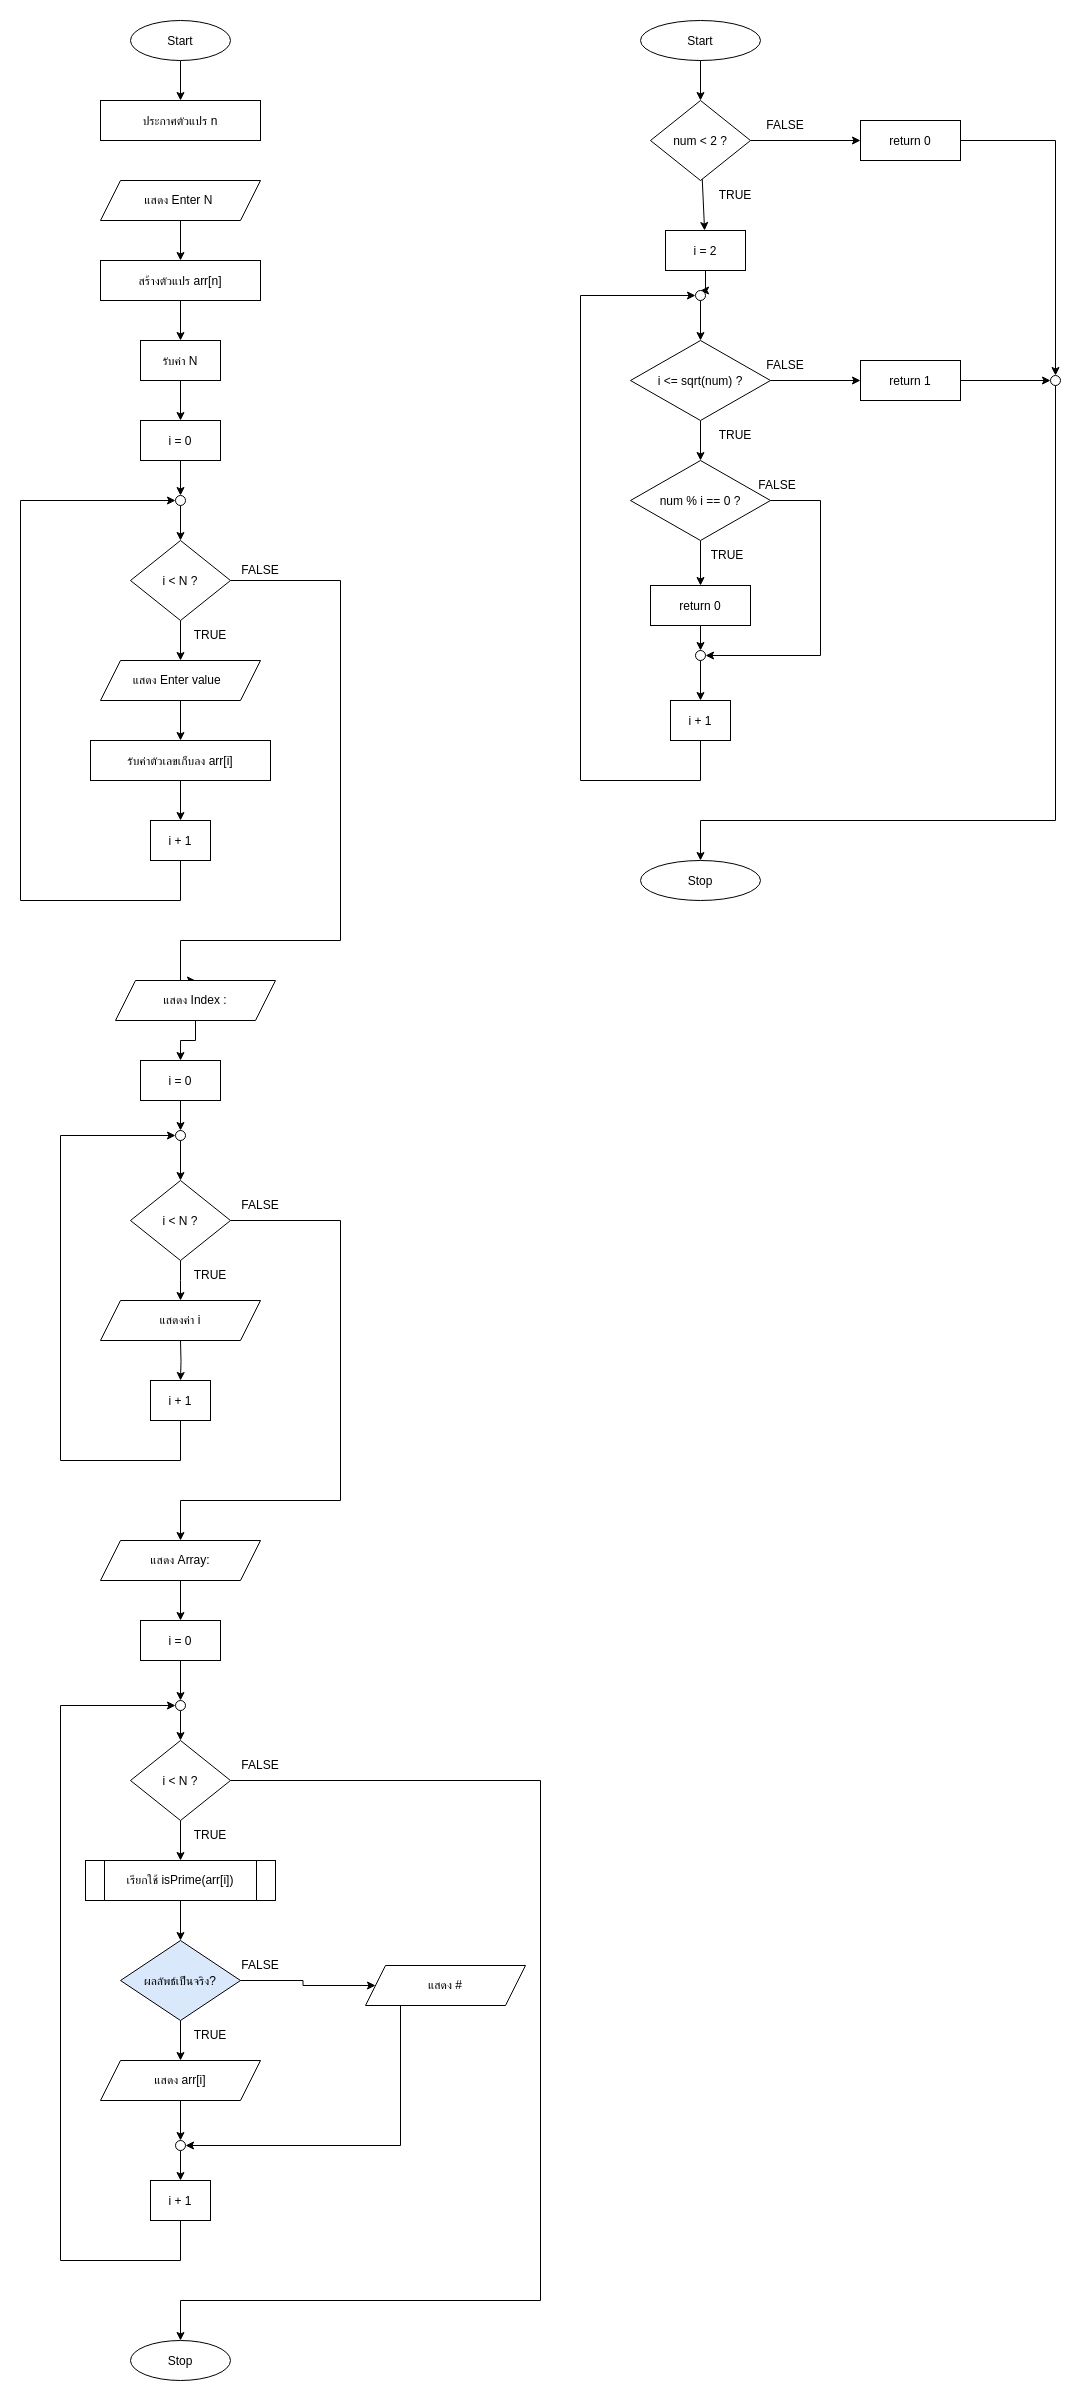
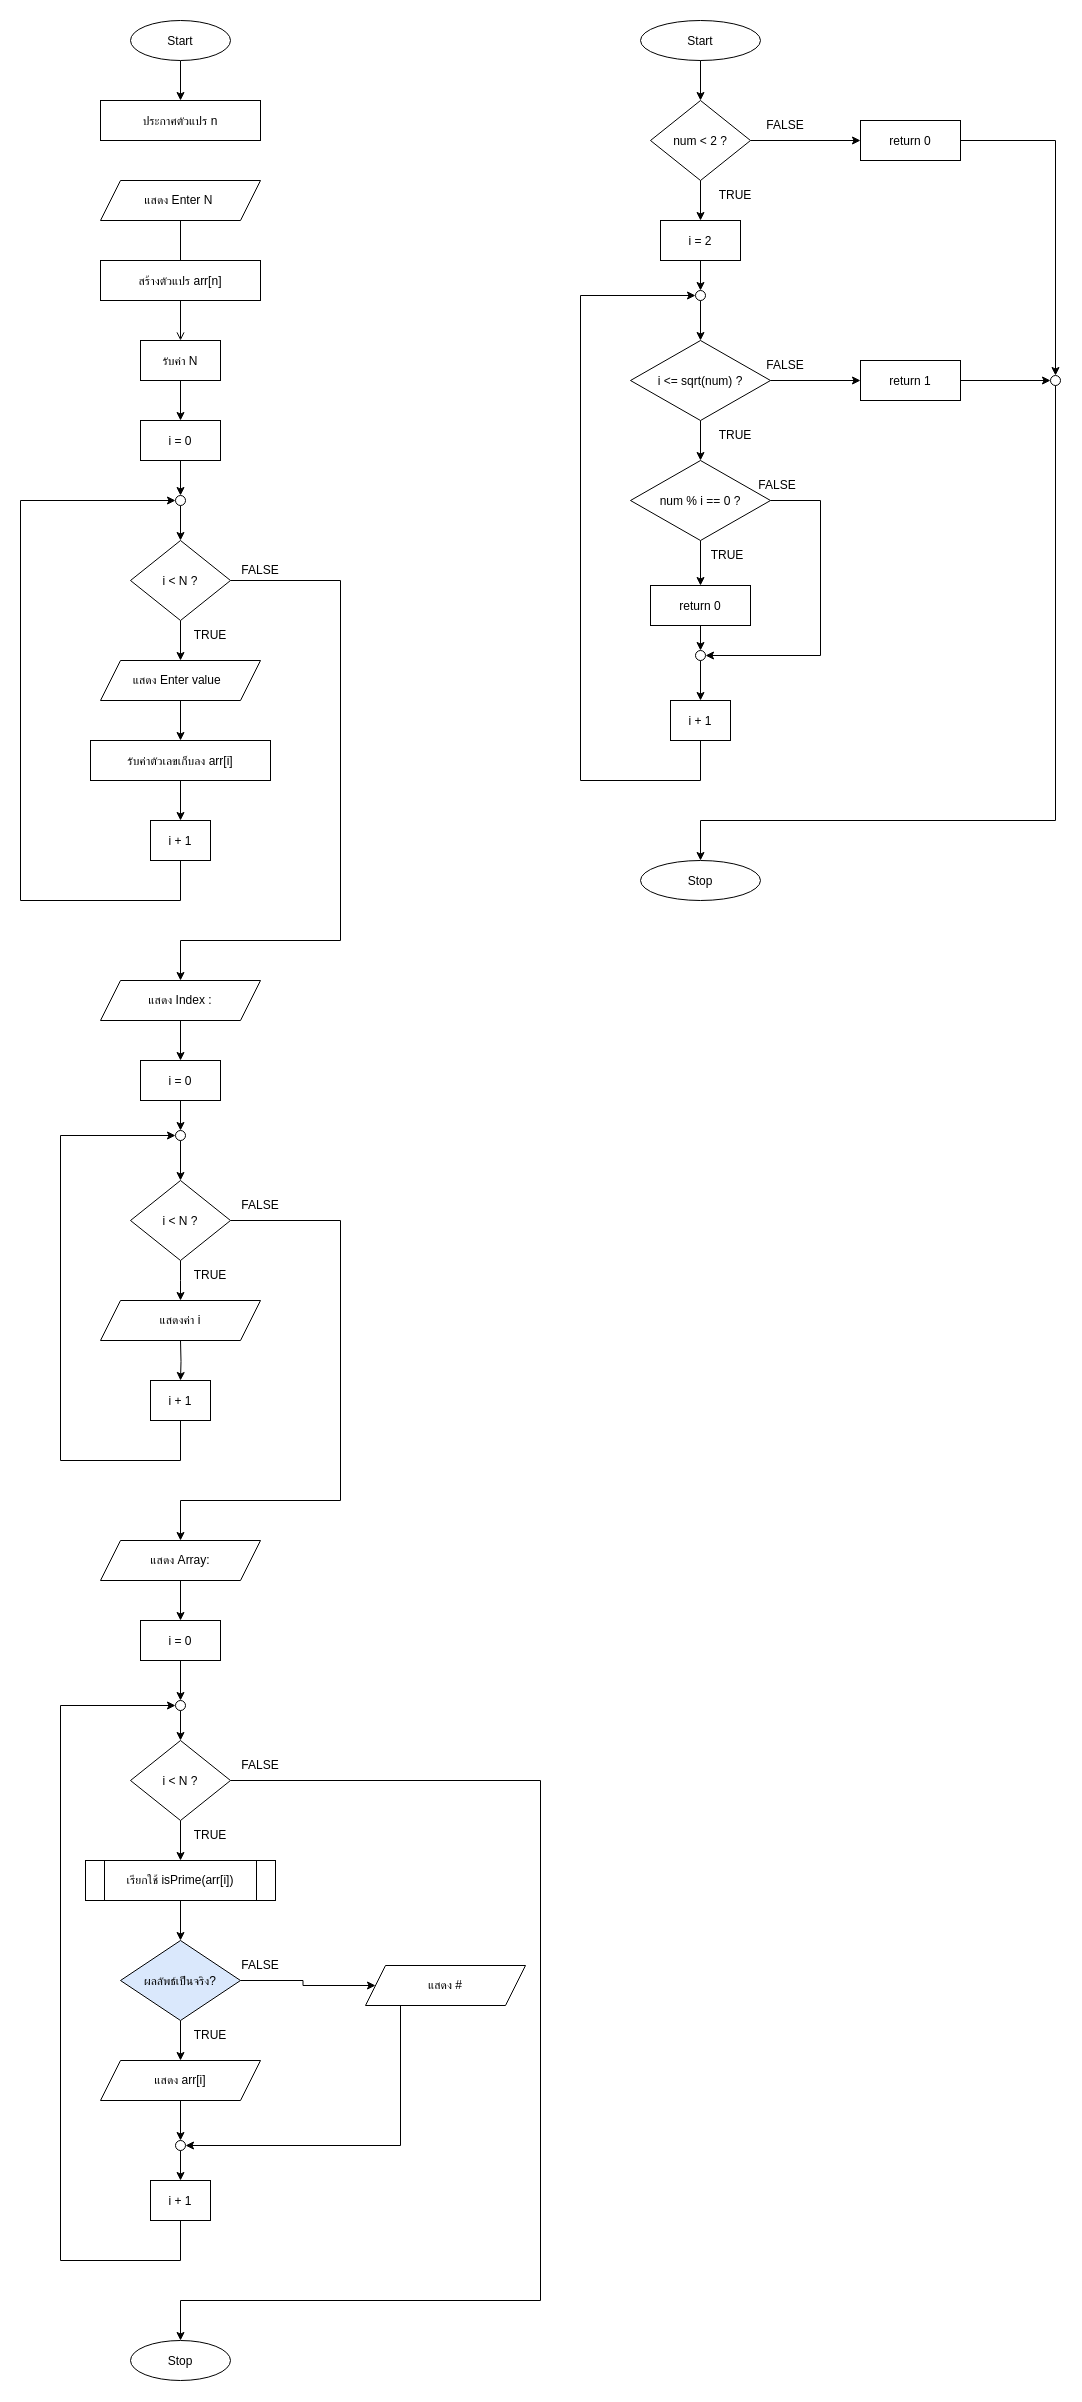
(706, 251) -> (701, 241)
(181, 252) -> (181, 255)
(181, 332) -> (181, 334)
(196, 1001) -> (181, 1001)
